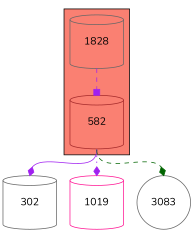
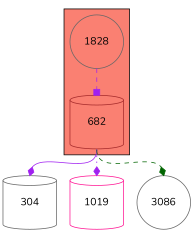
(97, 42) -> (97, 42)
(97, 122) -> (97, 122)
(30, 202) -> (30, 202)
(164, 202) -> (164, 202)
